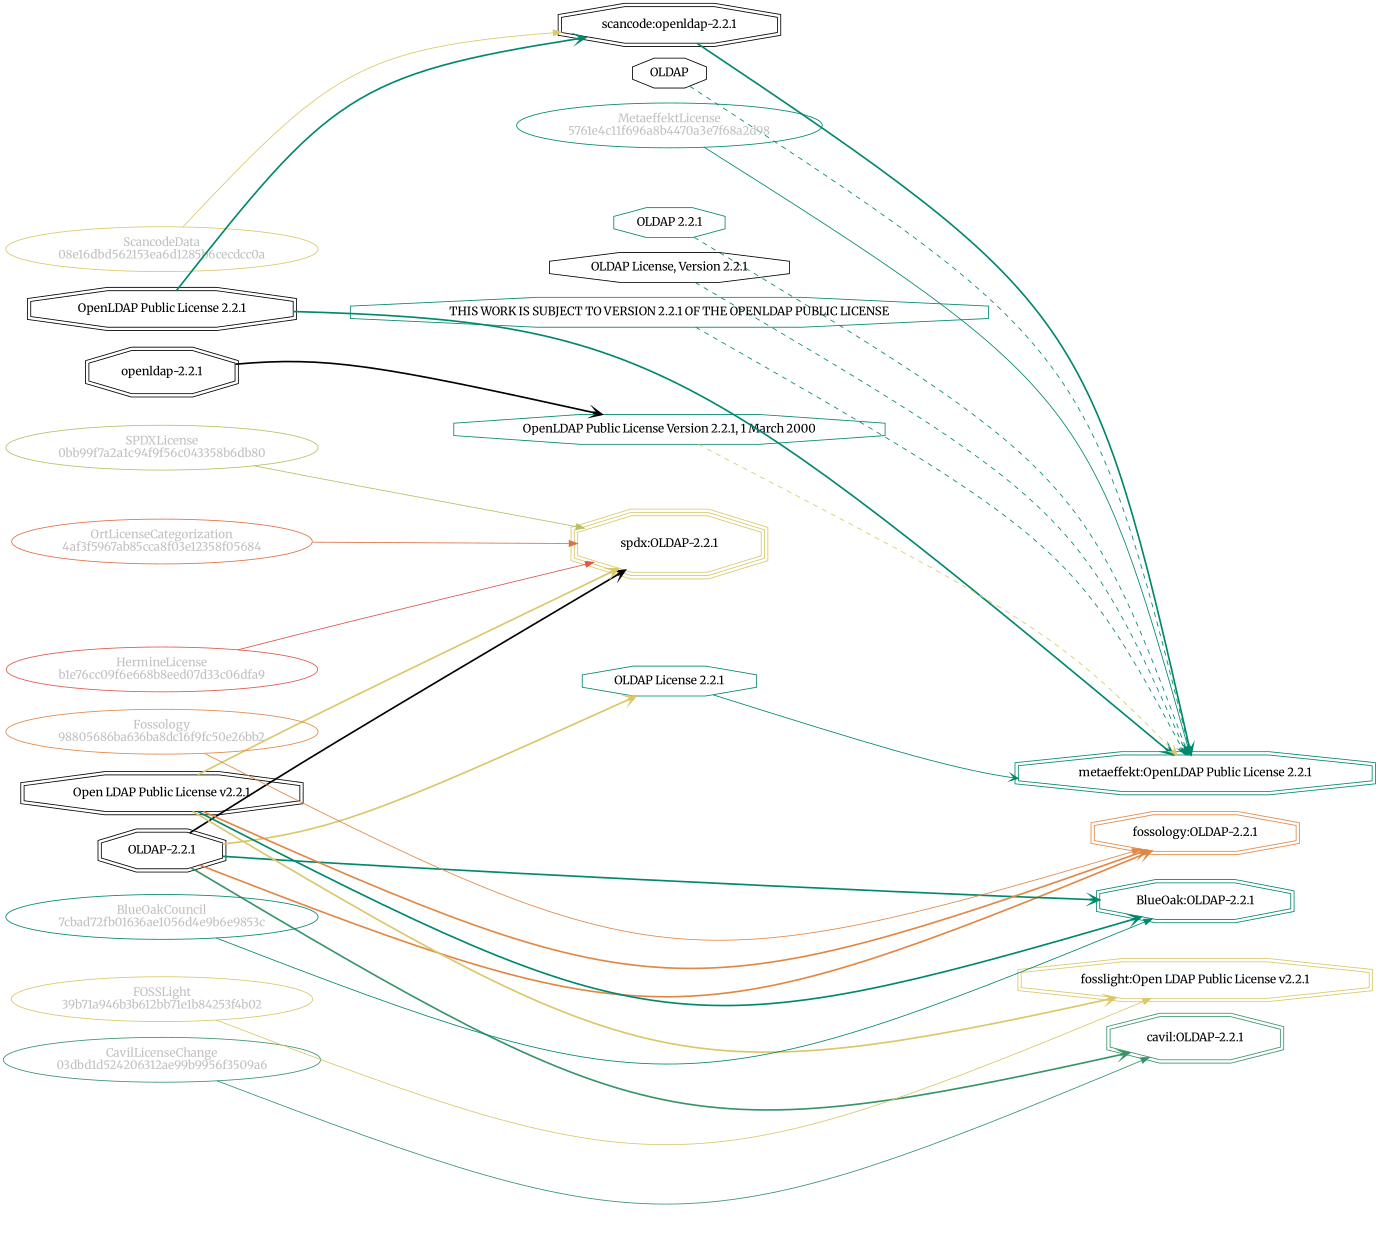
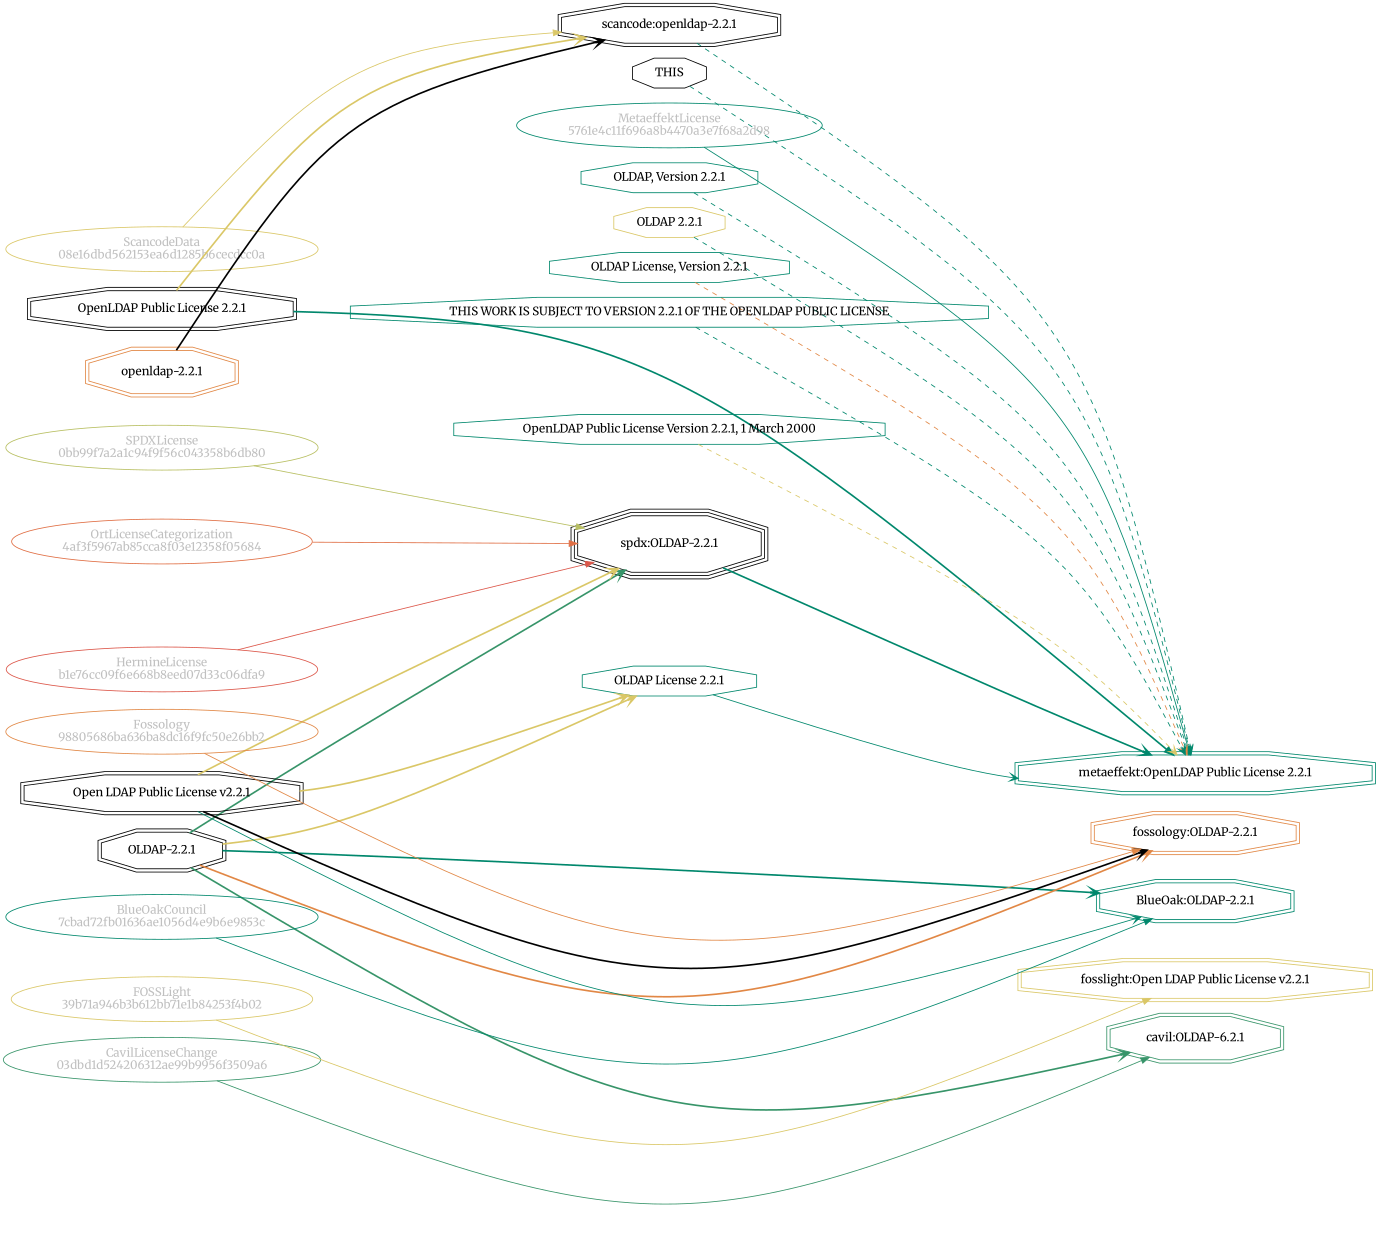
(669, 73) -> (669, 73)
(343, 110) -> (343, 110)
none -> (669, 178)
(669, 223) -> (669, 223)
(669, 267) -> (669, 267)
(1046, 324) -> (1046, 324)
(162, 372) -> (162, 372)
(416, 376) -> (344, 138)
(771, 439) -> (771, 439)
(989, 466) -> (989, 466)
(669, 544) -> (669, 544)
none -> (933, 661)
(403, 702) -> (403, 702)
(657, 880) -> (657, 869)
(665, 968) -> (665, 968)
(675, 1002) -> (675, 1002)
(626, 1031) -> (462, 751)
(1195, 1038) -> (1195, 1038)
